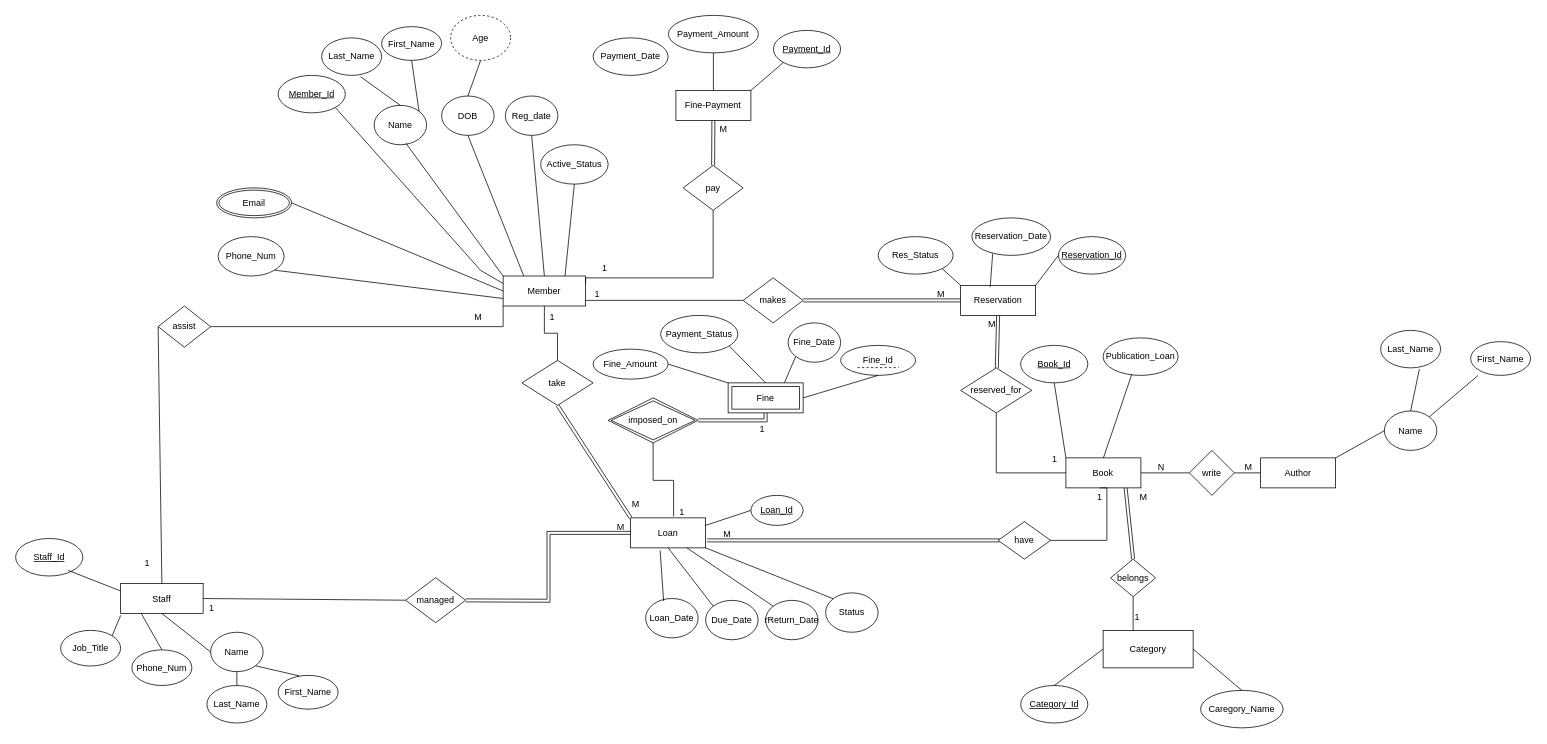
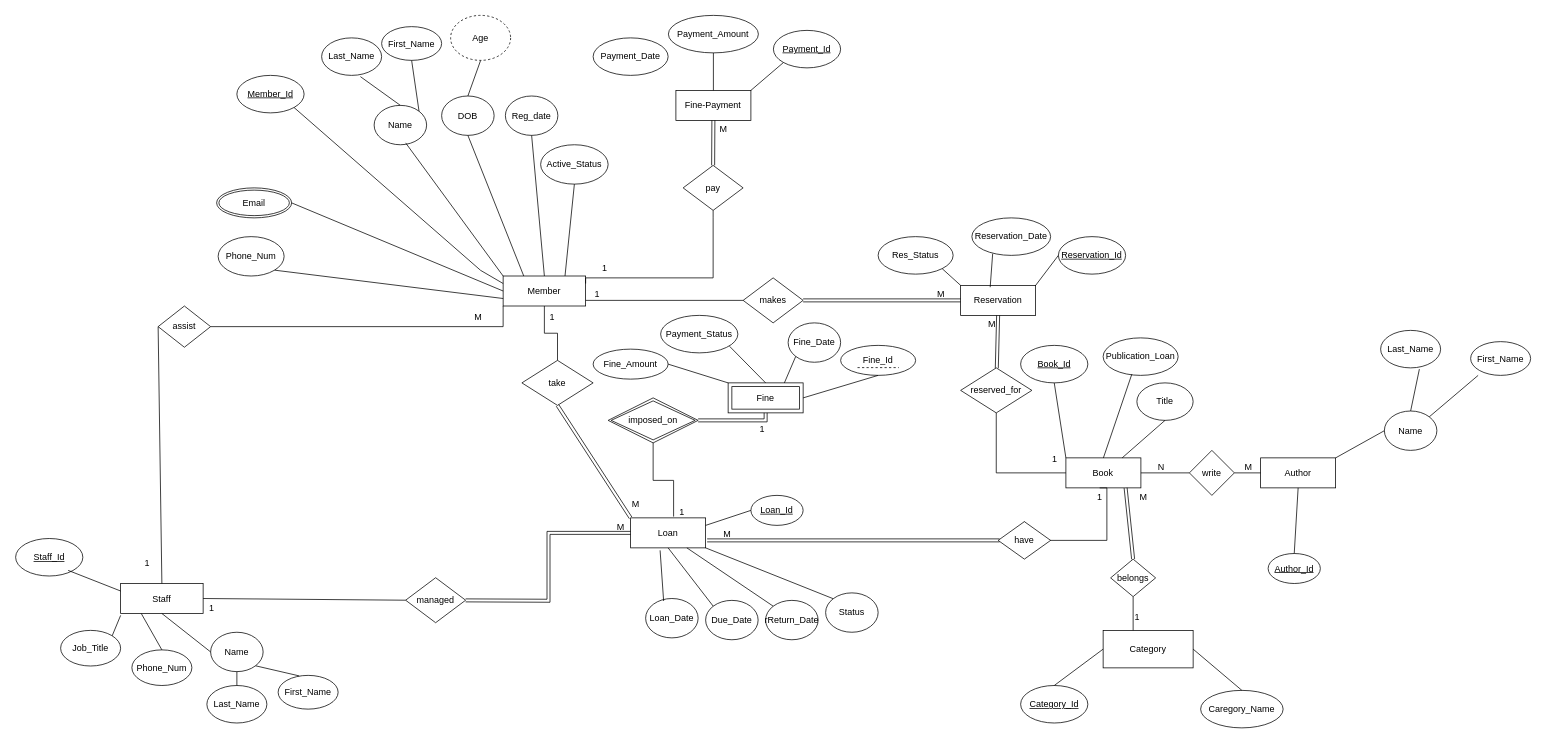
(311, 94) -> (270, 94)
none -> (1165, 402)
none -> (1143, 439)
none -> (1296, 521)
none -> (1294, 569)
